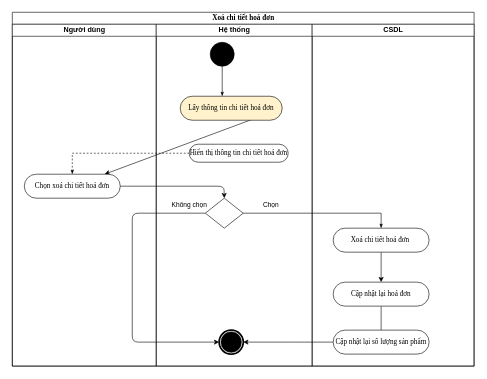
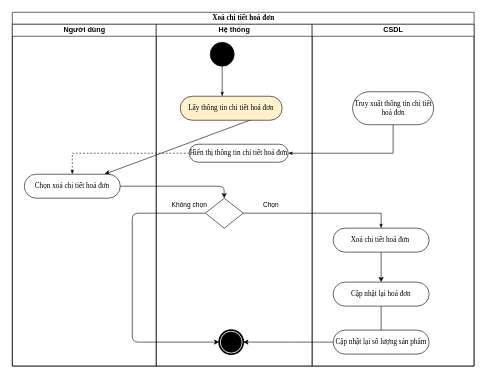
none -> (393, 108)
none -> (293, 153)
